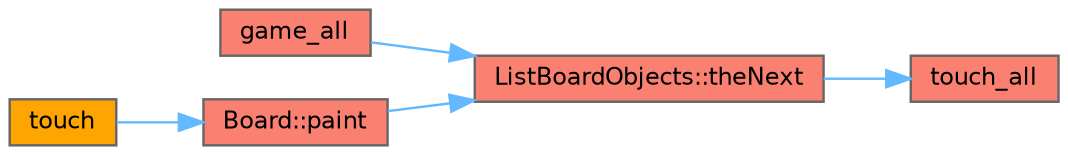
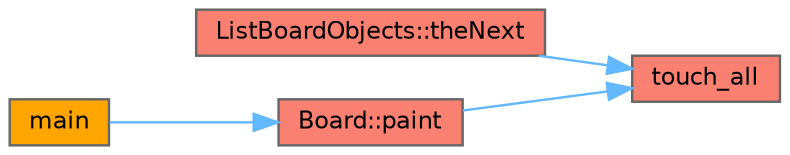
(296, 33) -> none
(419, 107) -> (535, 101)
(63, 122) -> (59, 122)
